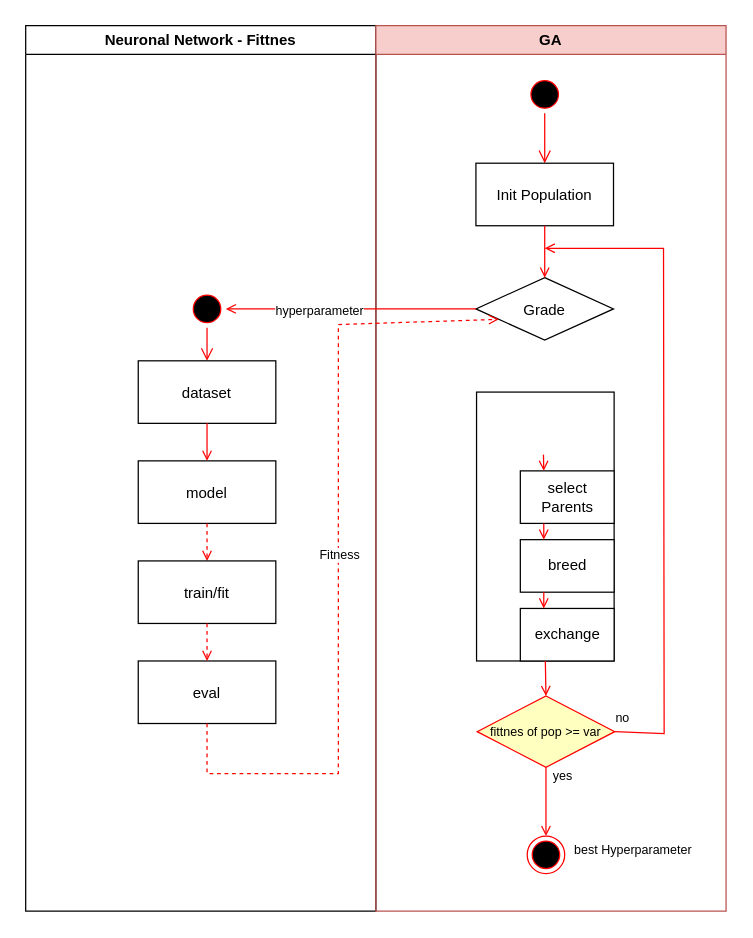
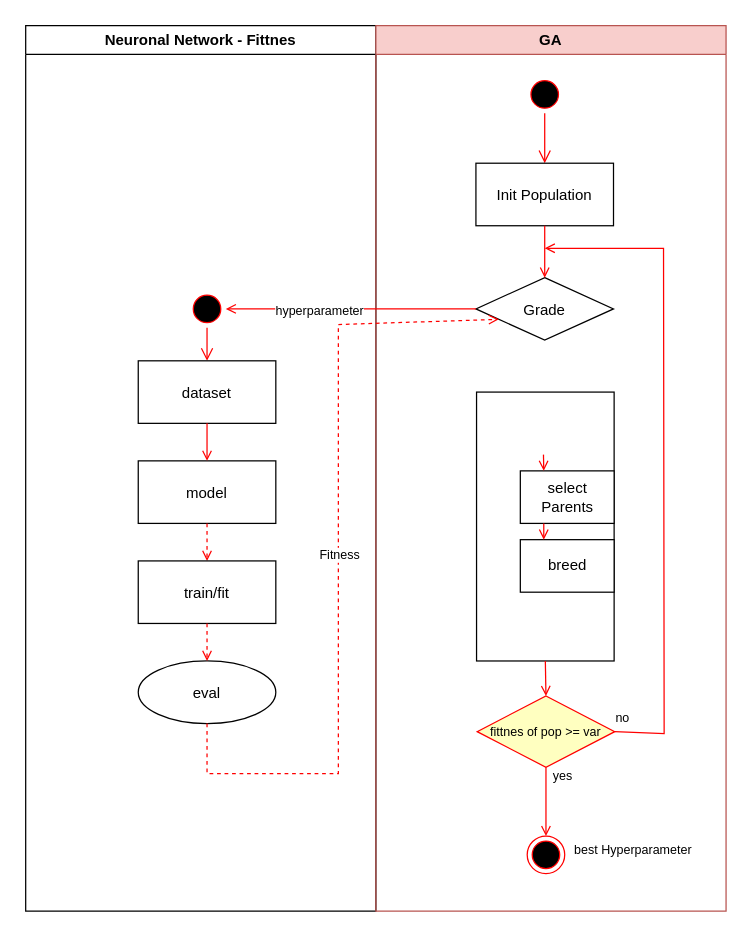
(543, 598) -> none
(567, 634) -> none
(207, 692) -> (207, 692)
